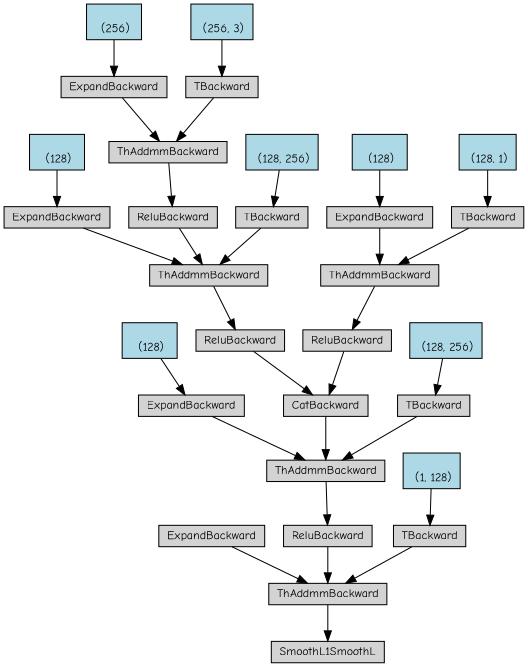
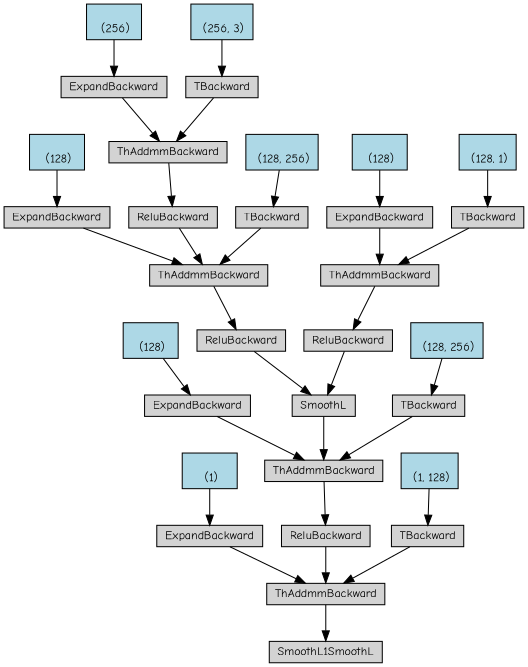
(326, 406) -> (324, 406)
none -> (210, 471)
